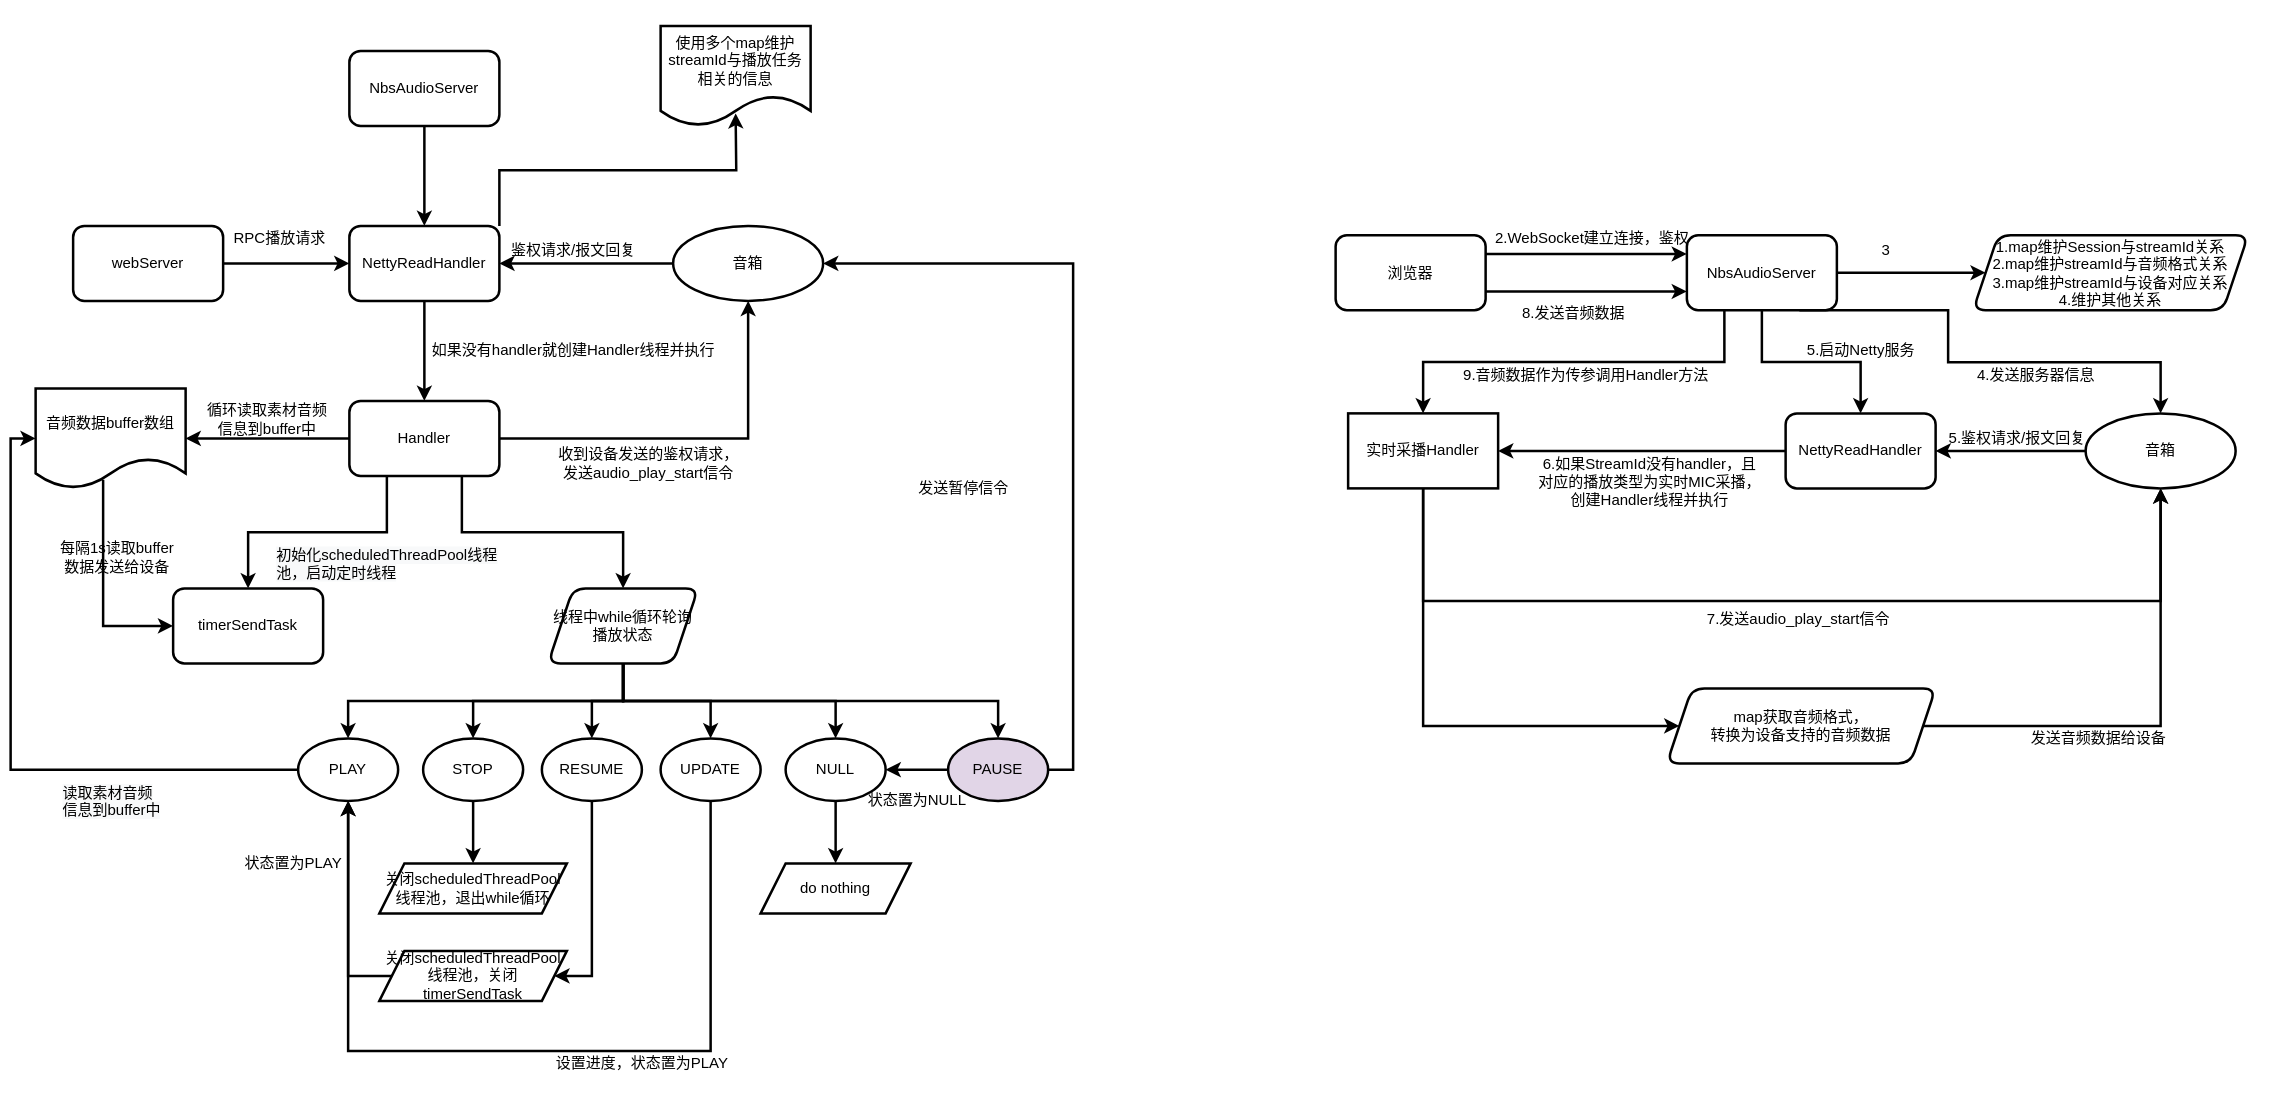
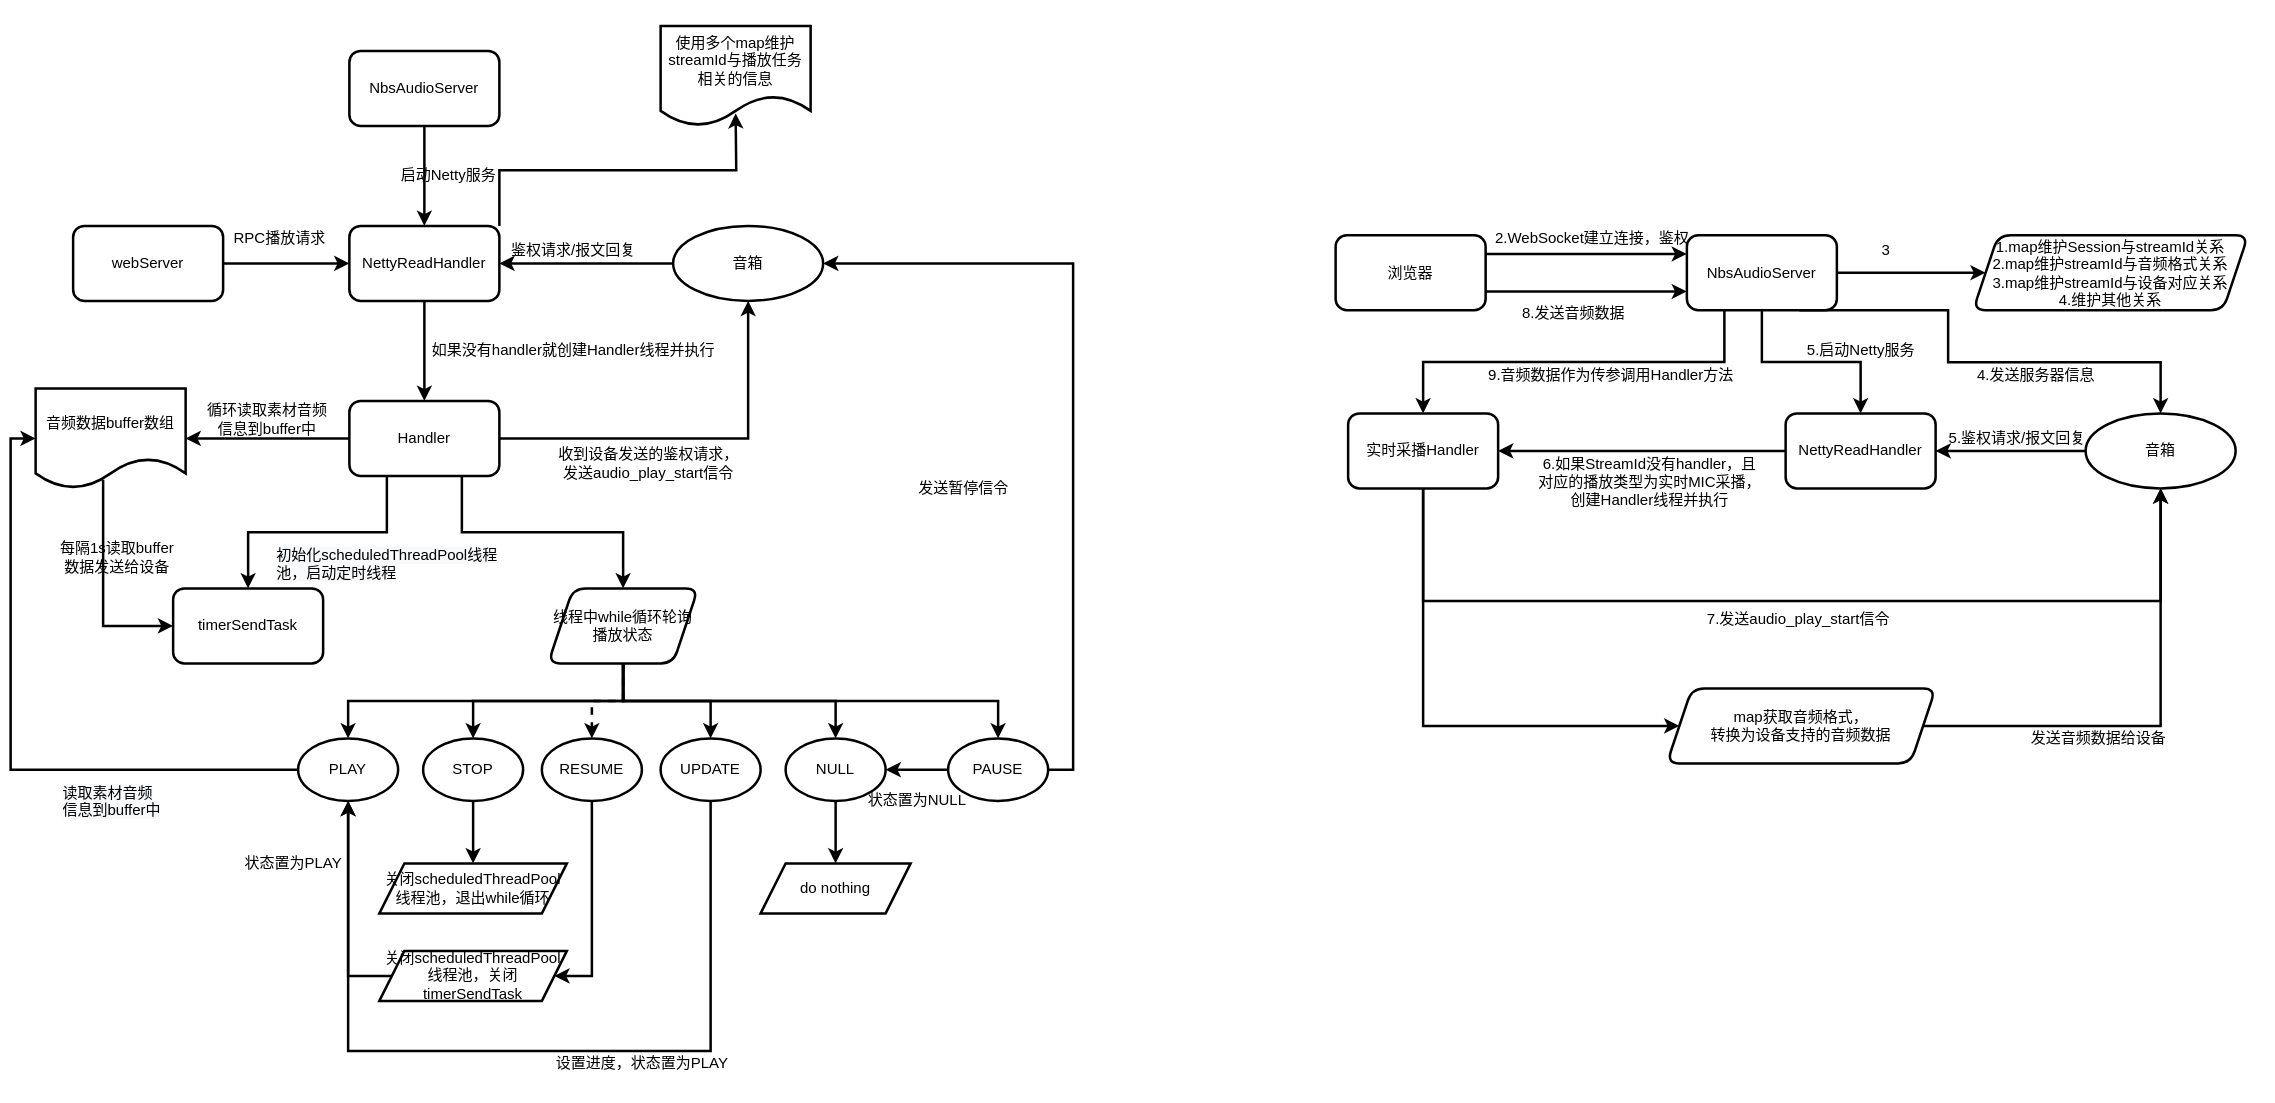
none -> (448, 176)
(1586, 376) -> (1611, 376)
(1423, 451) -> (1423, 451)
(592, 713) -> (592, 713)
(998, 769) -> (998, 769)
